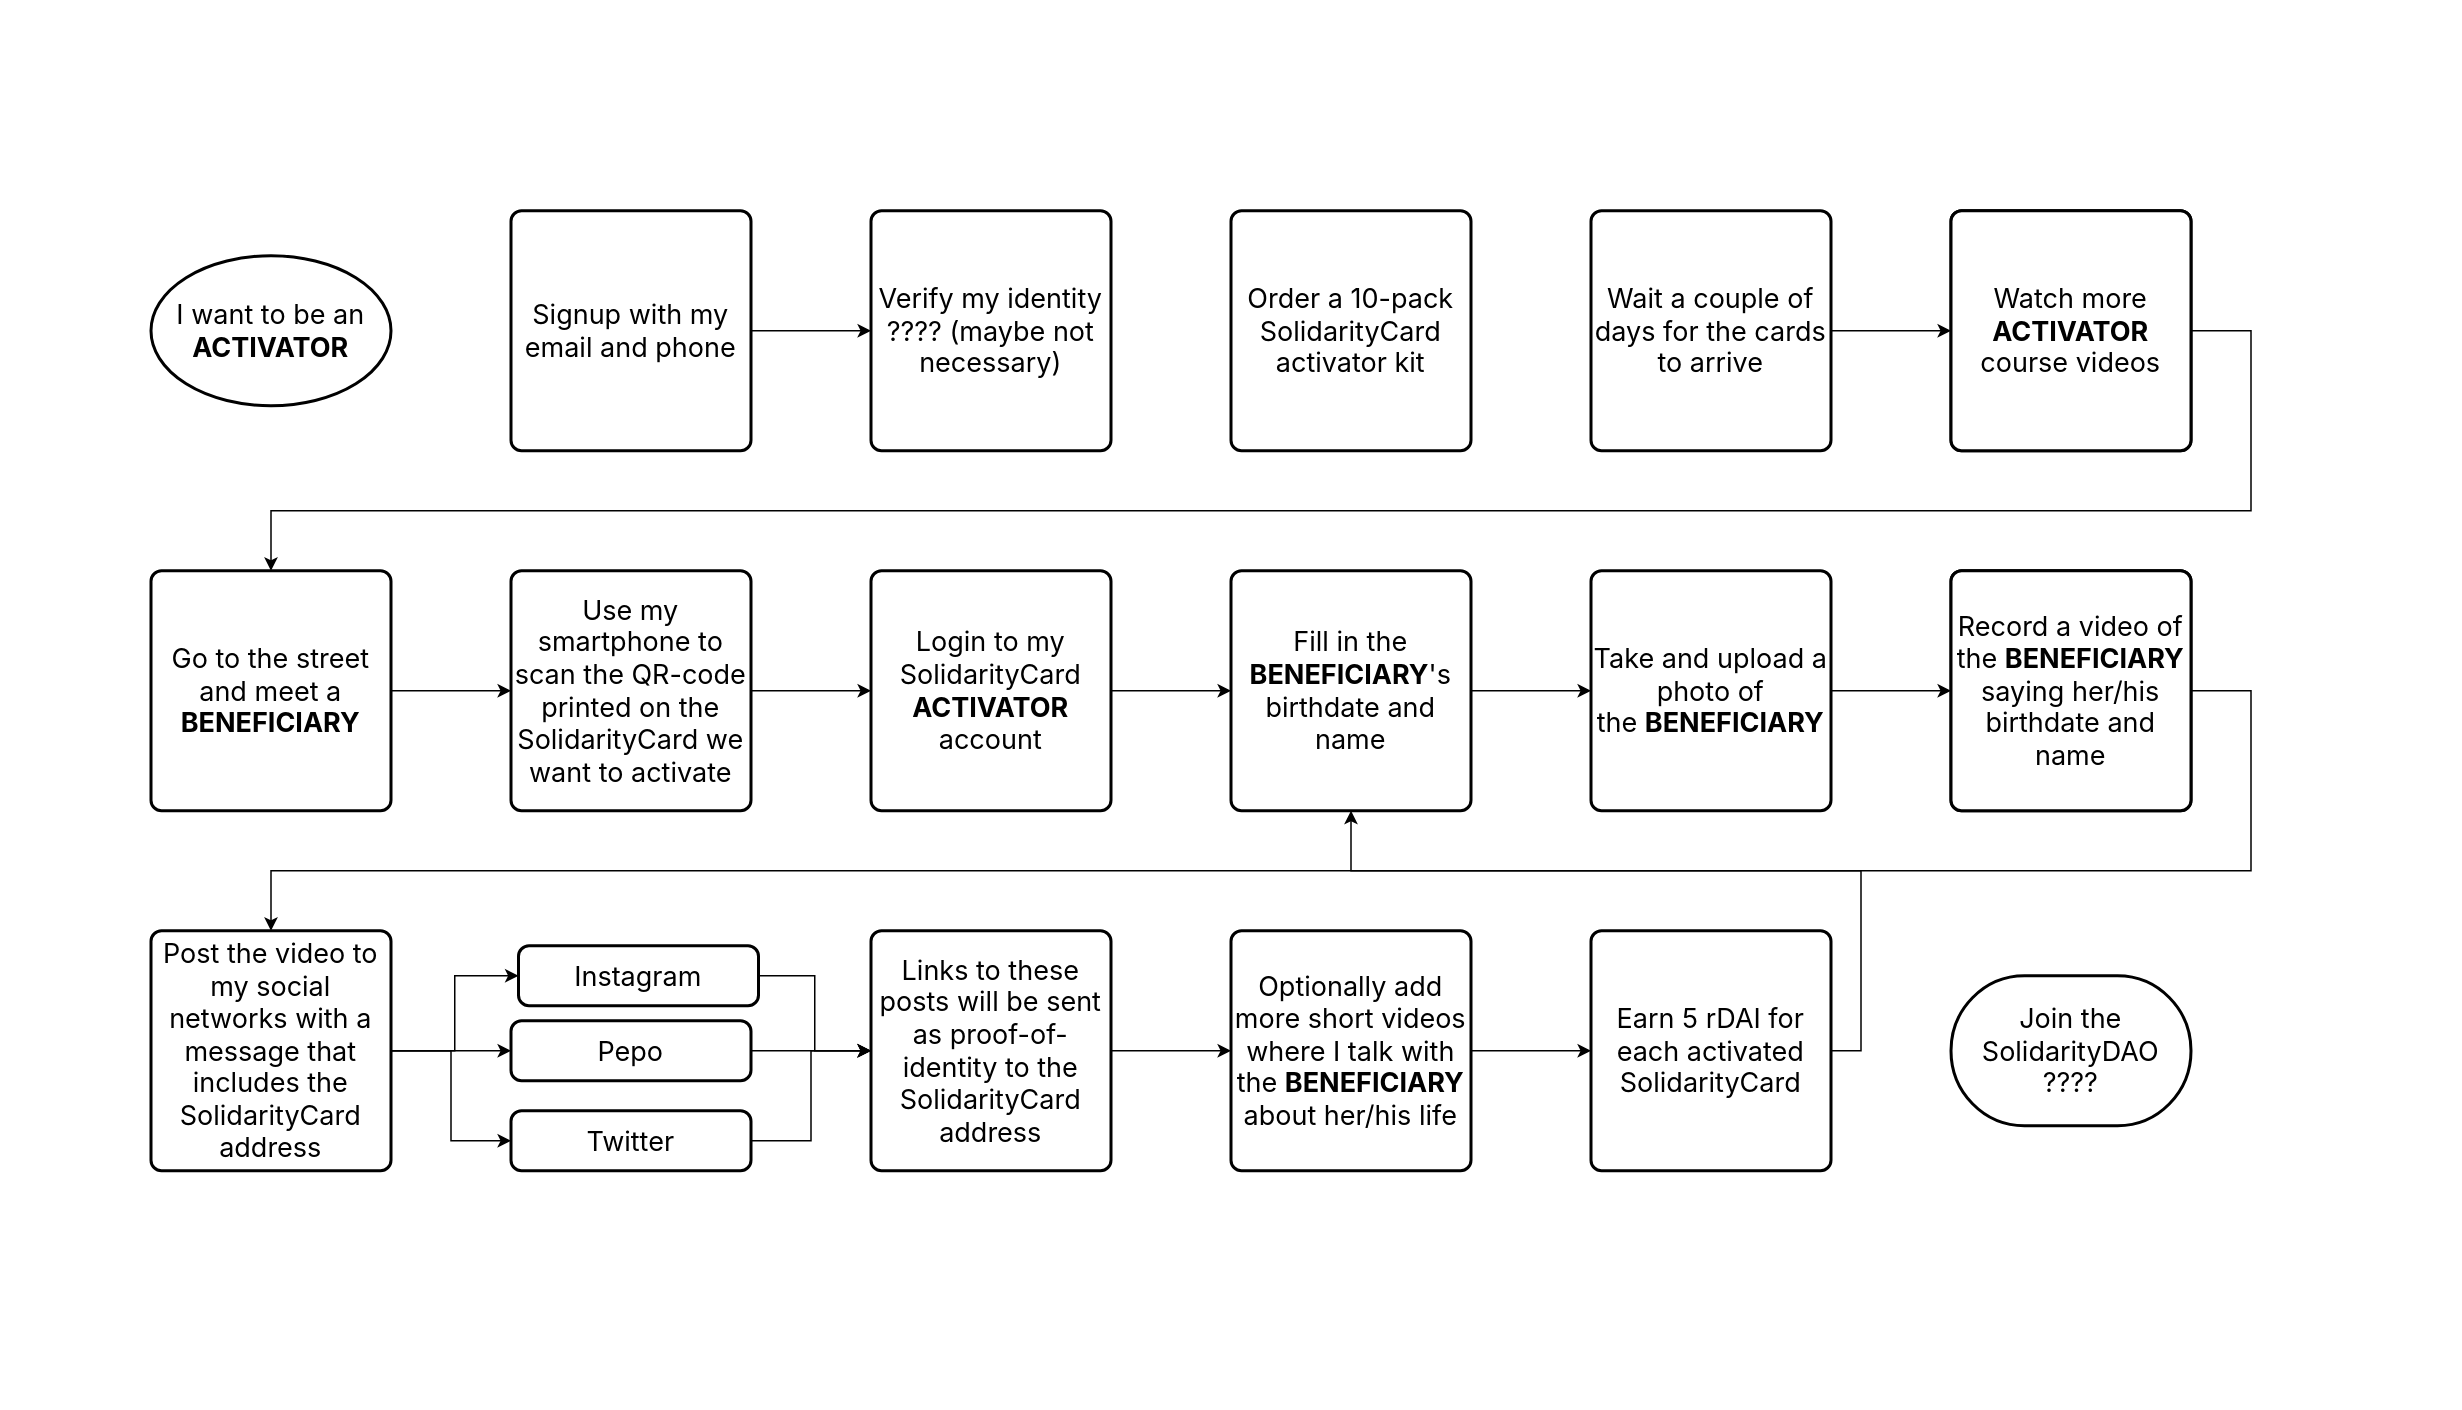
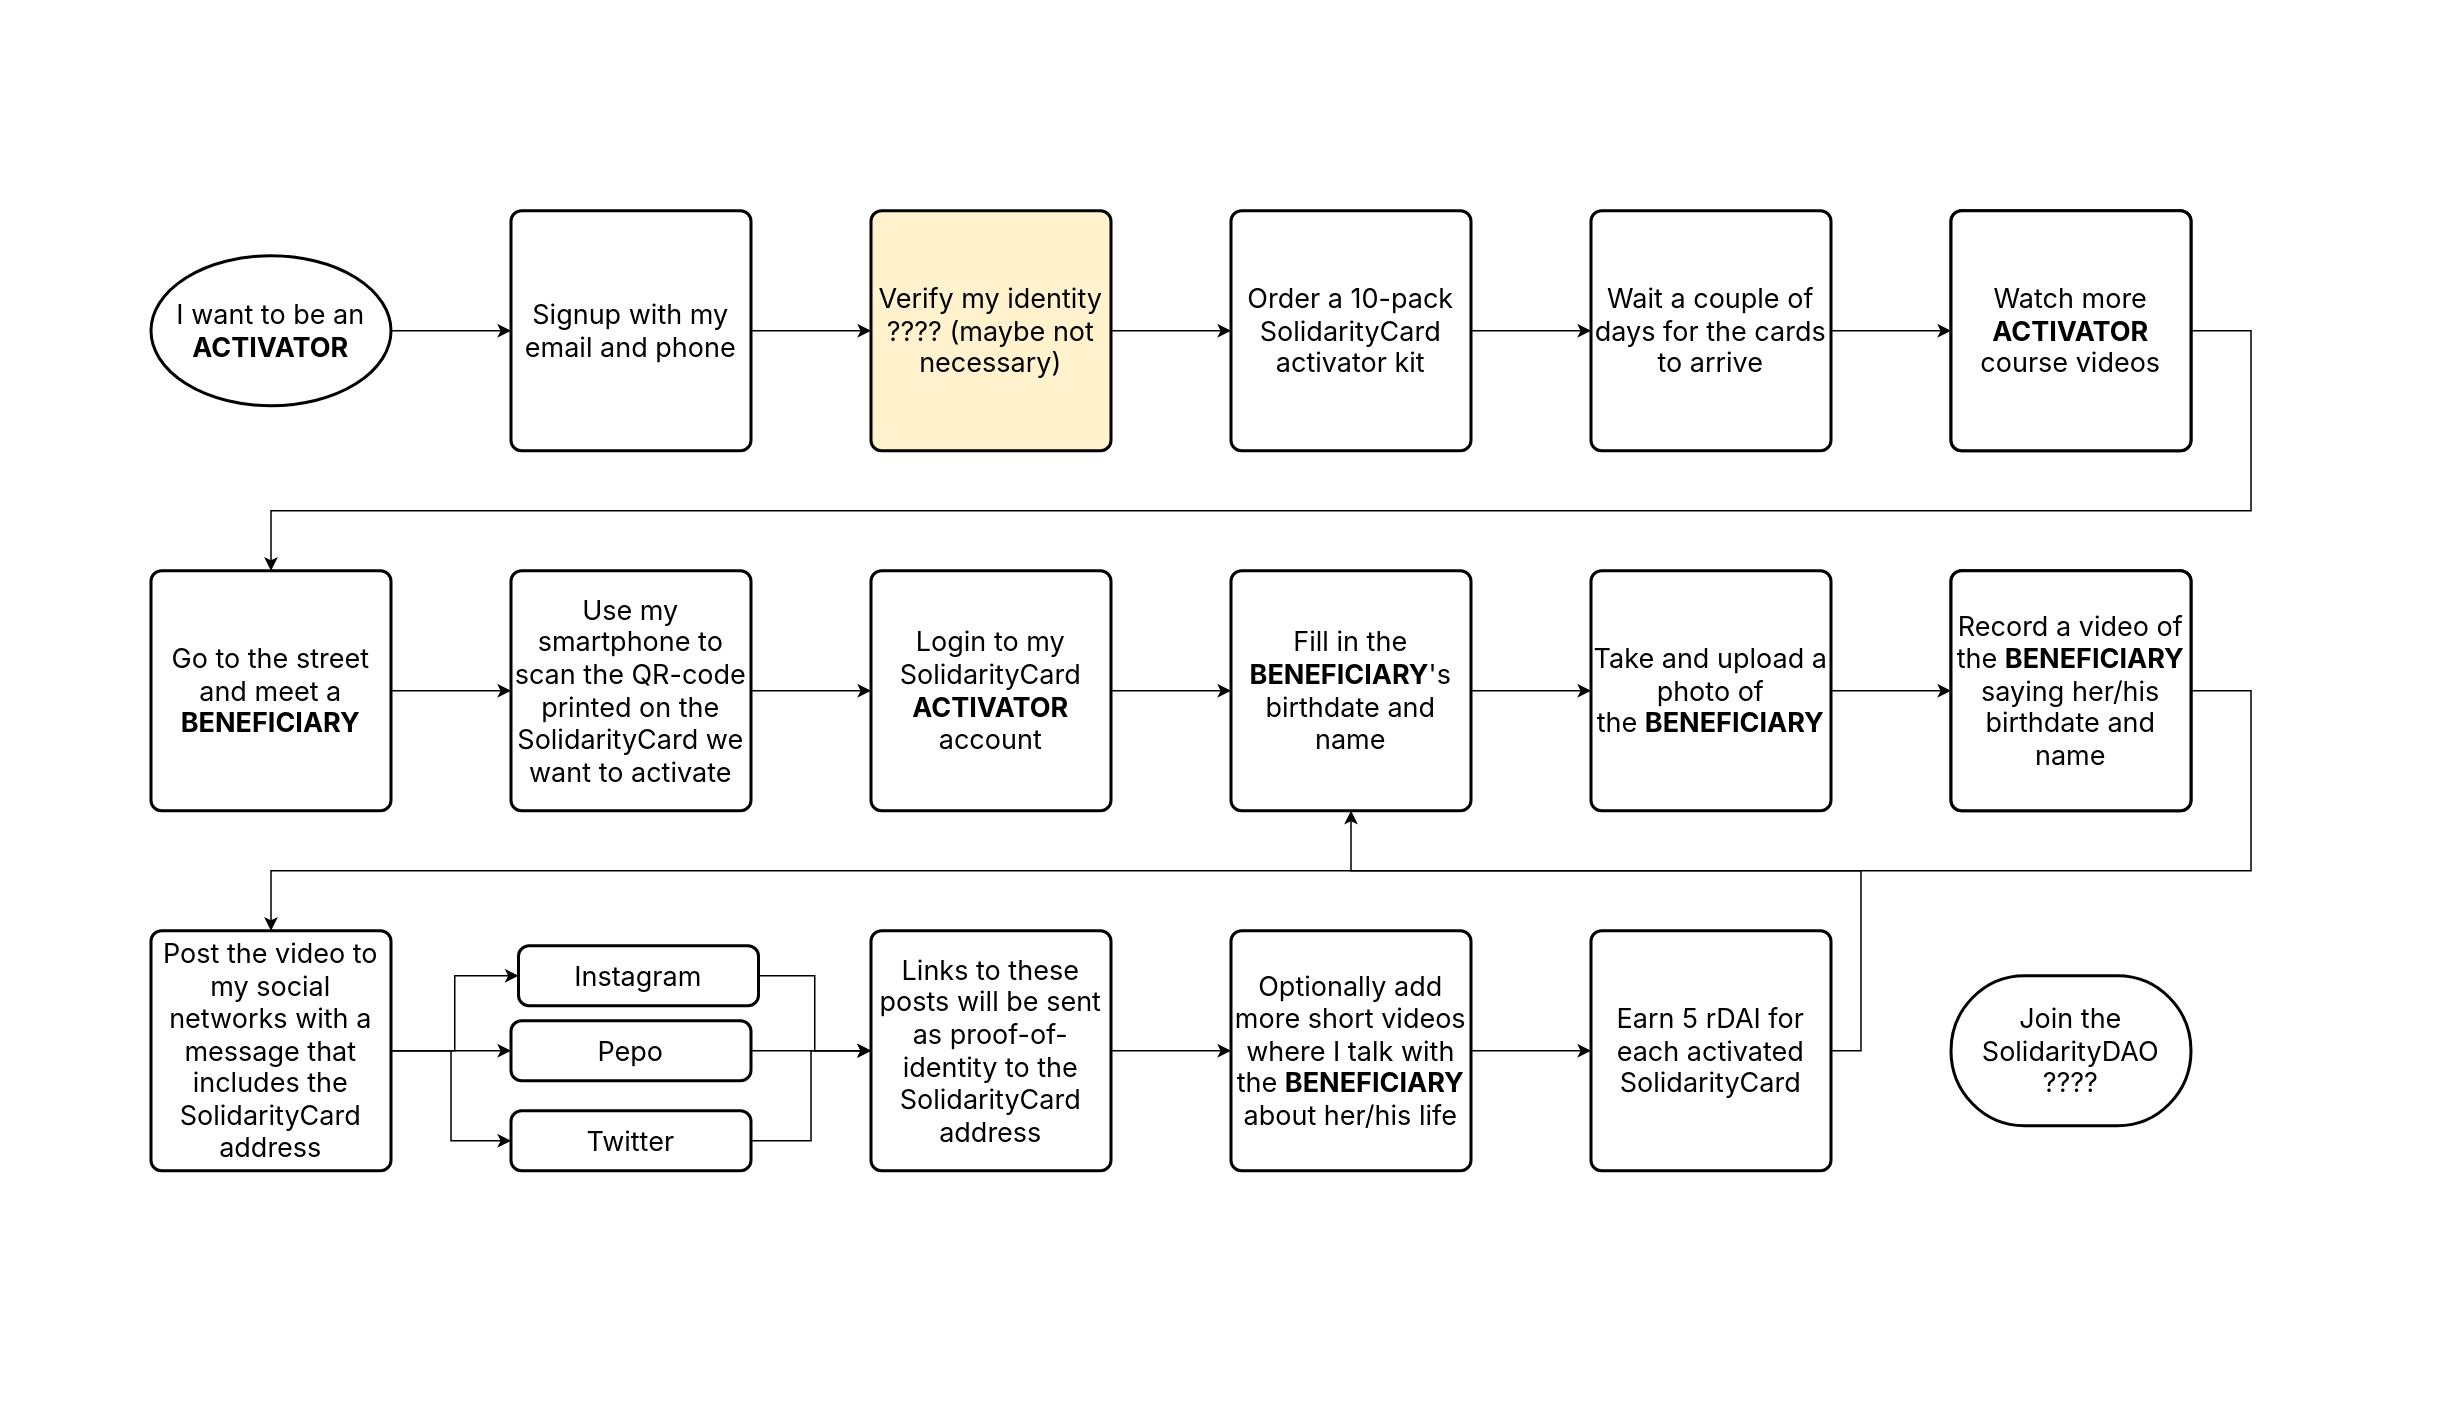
none -> (446, 331)
(991, 331) -> (991, 331)
none -> (1166, 331)
none -> (1526, 331)
